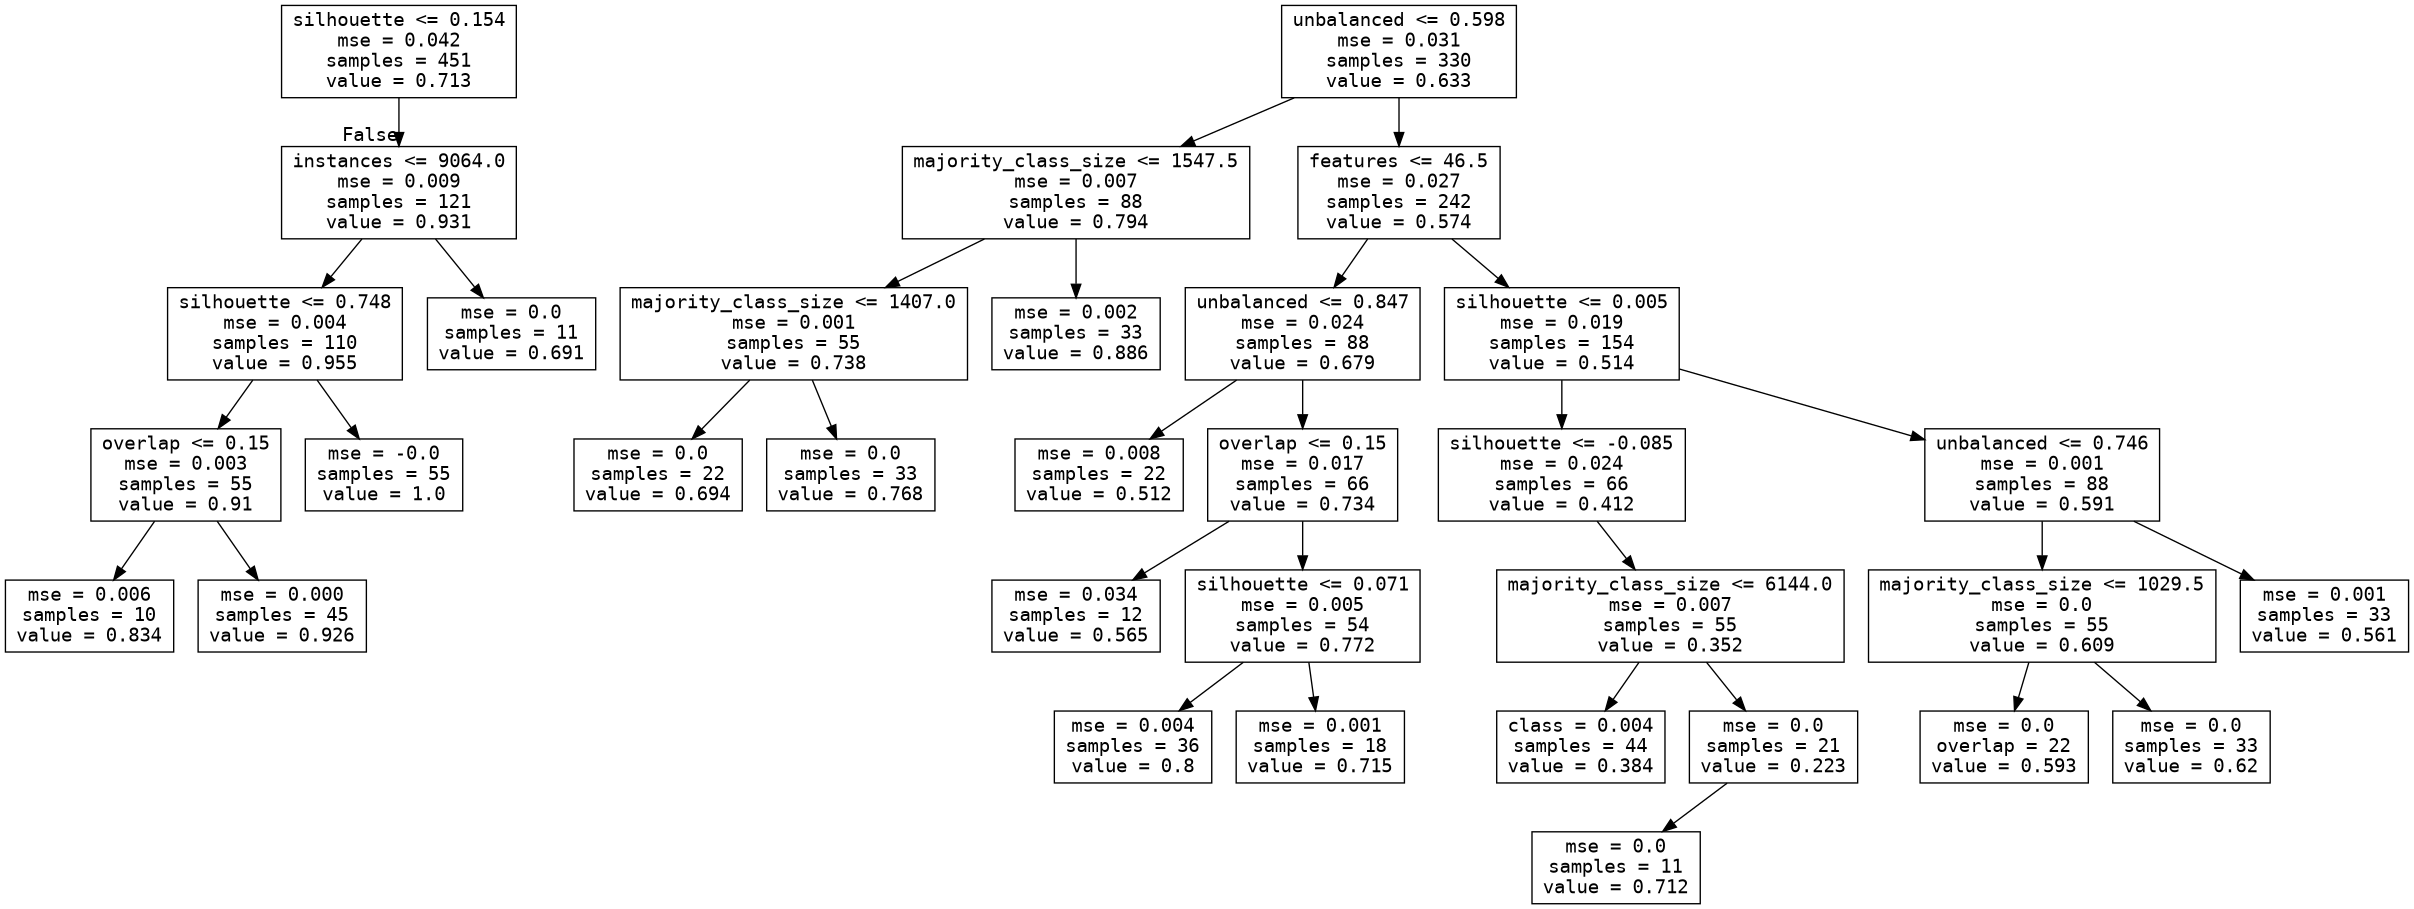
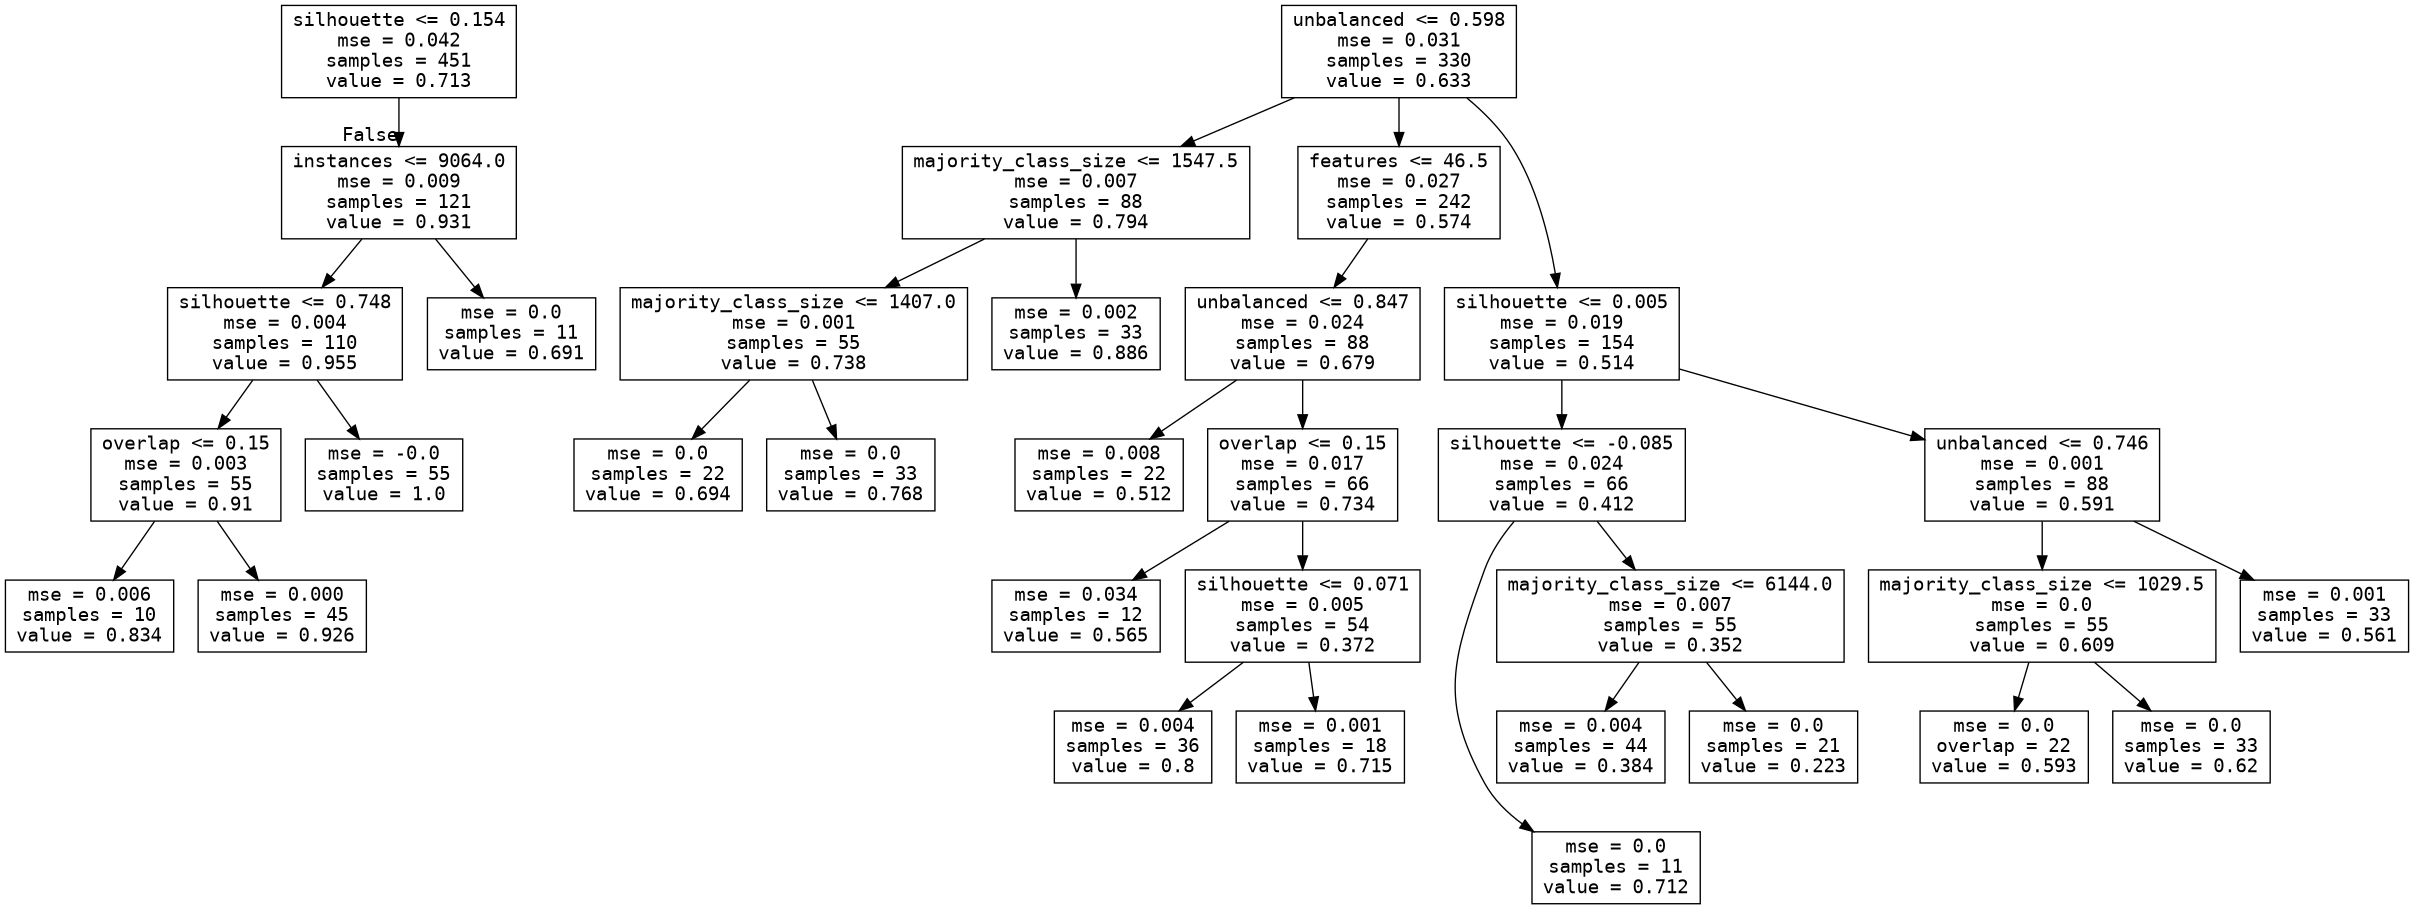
(1475, 259) -> (1528, 177)
(1303, 616) -> (1303, 616)
(1581, 747) -> (1581, 747)
(1701, 803) -> (1456, 677)
